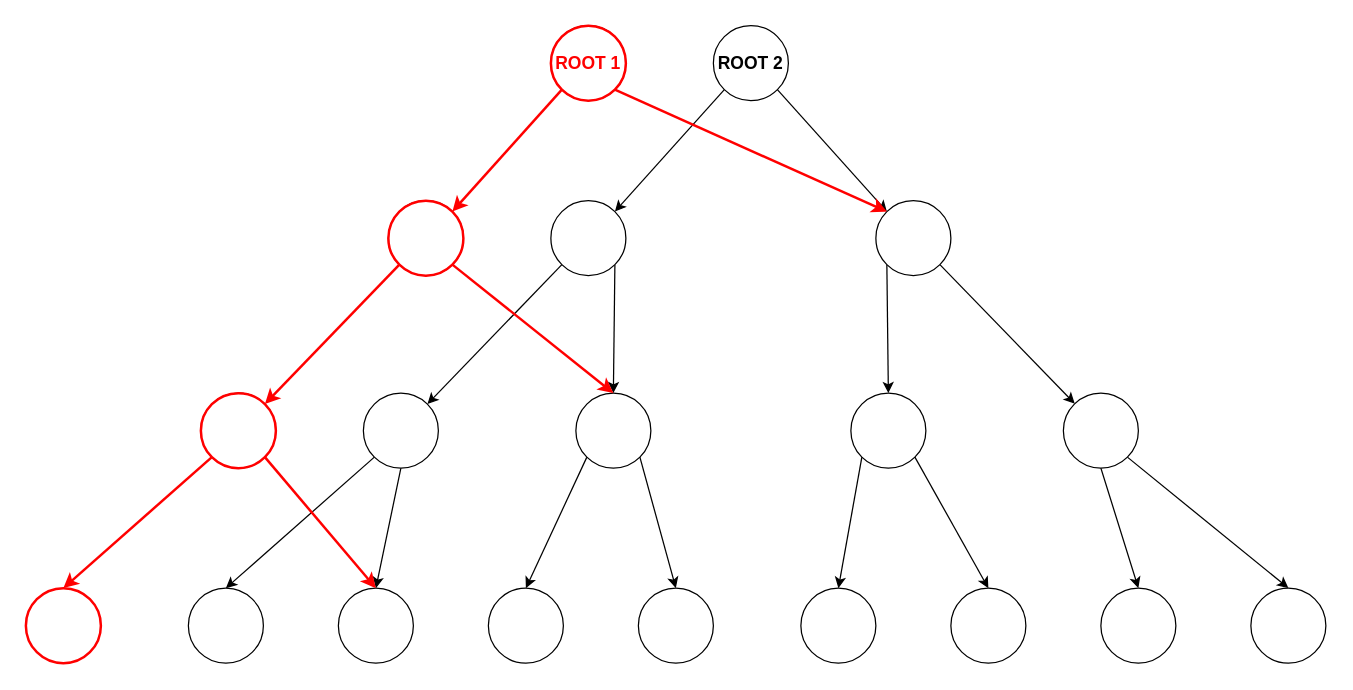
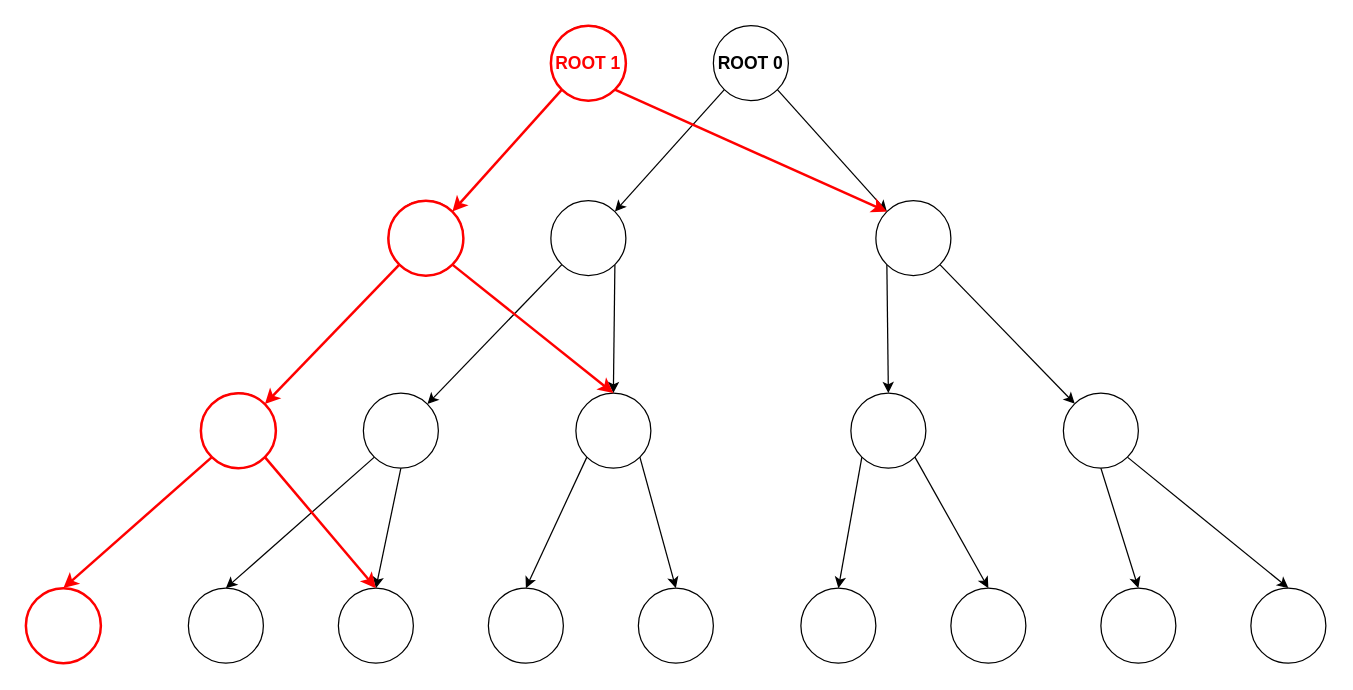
(751, 63) -> (751, 63)
